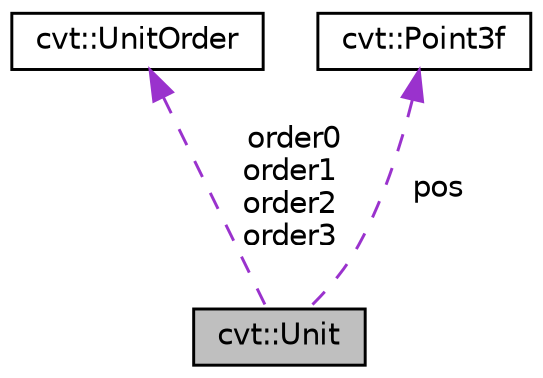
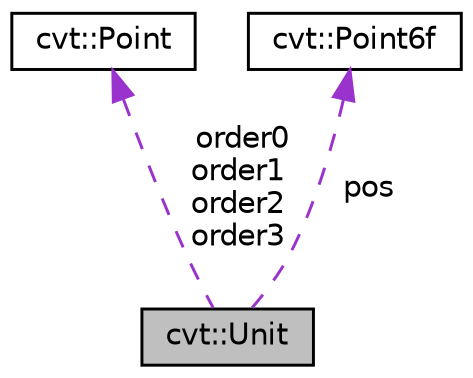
(137, 41) -> (103, 41)
(424, 41) -> (355, 41)
